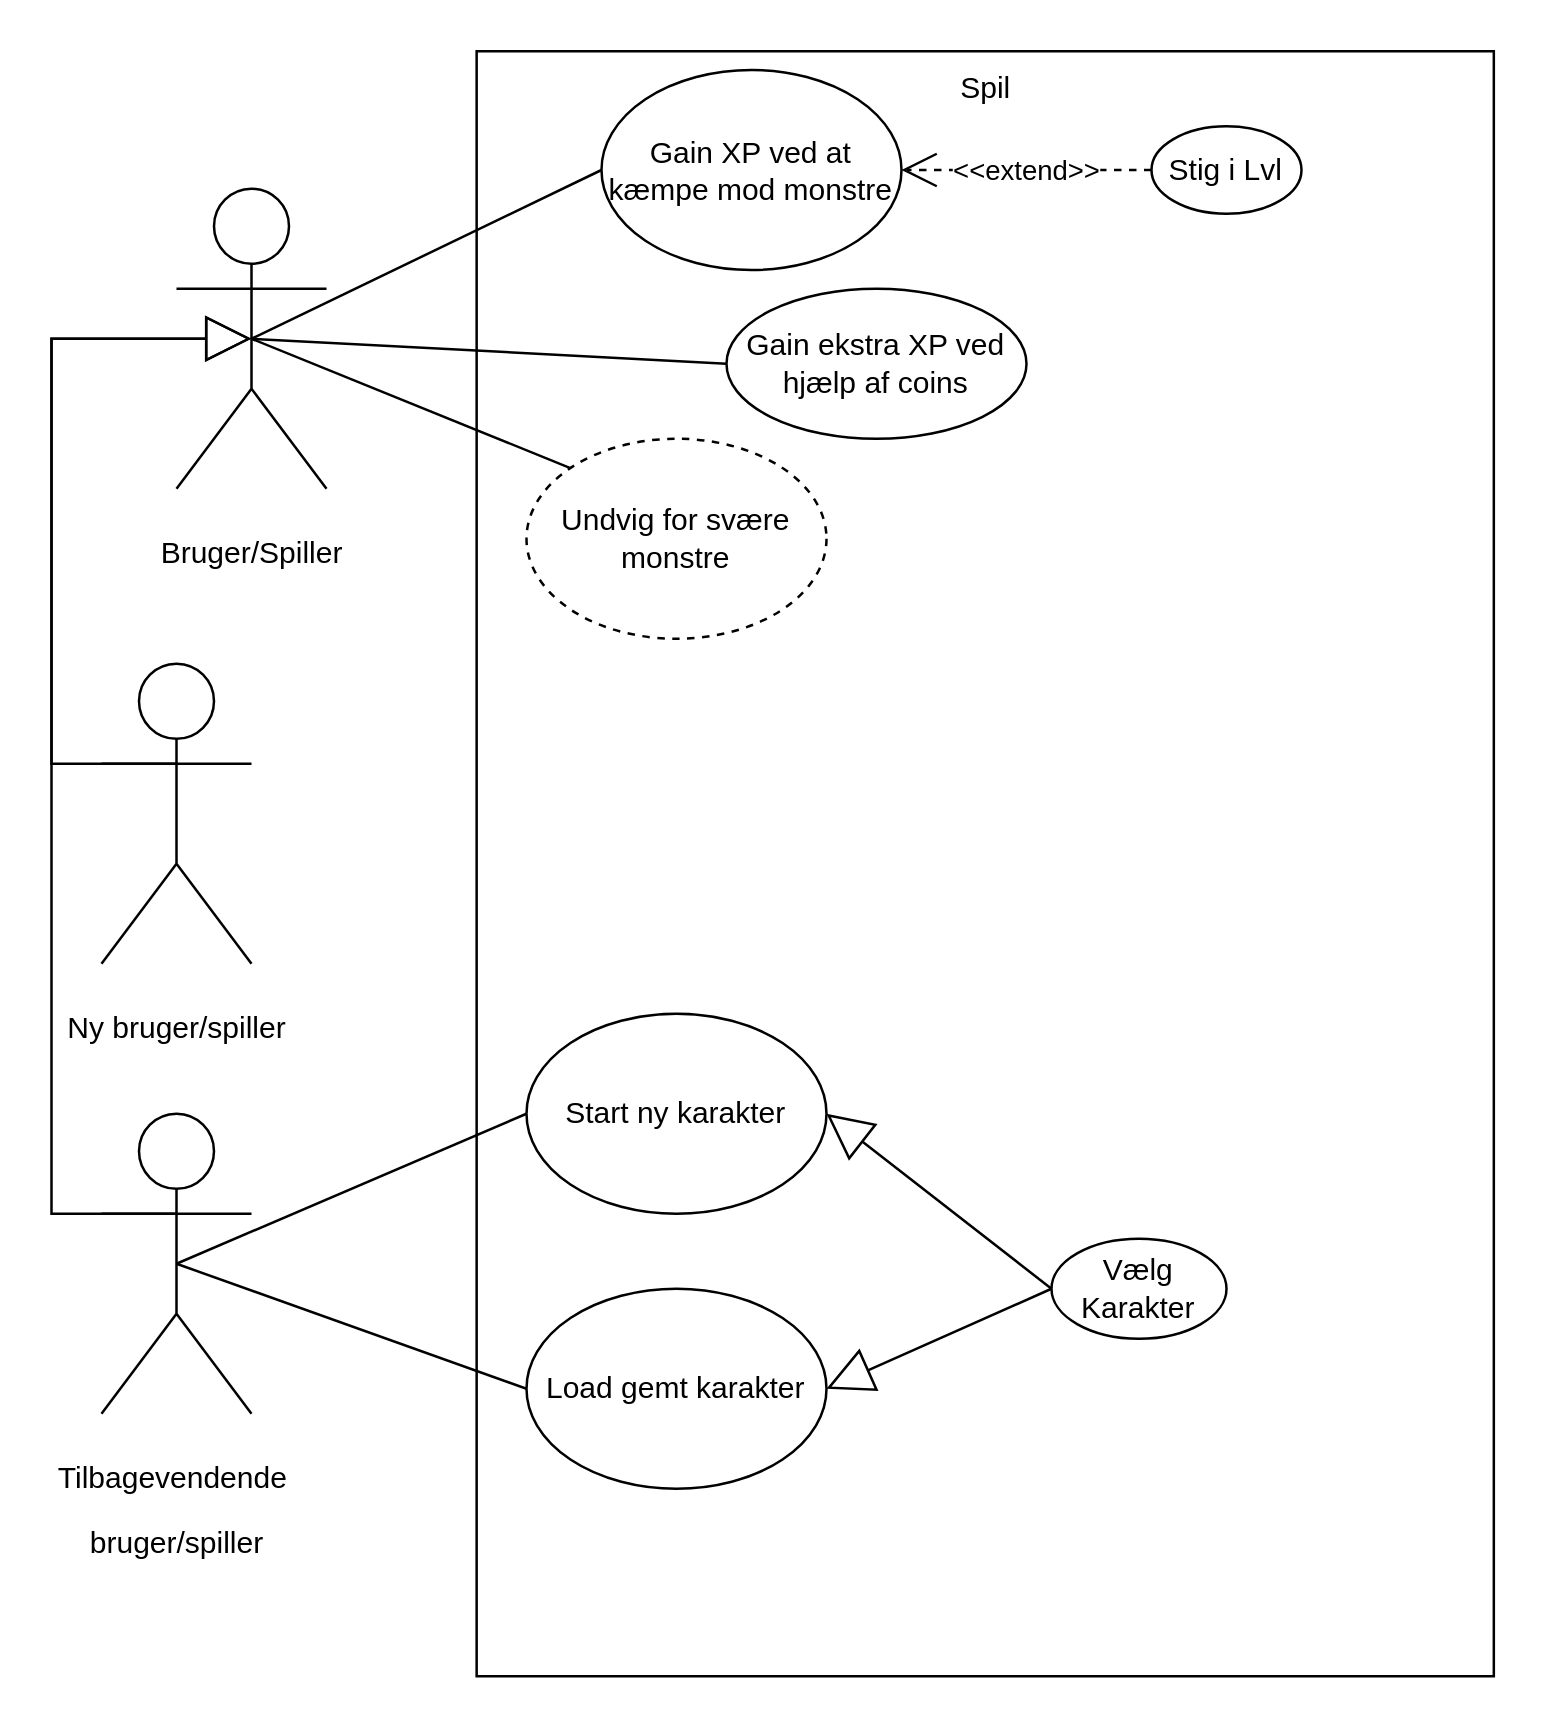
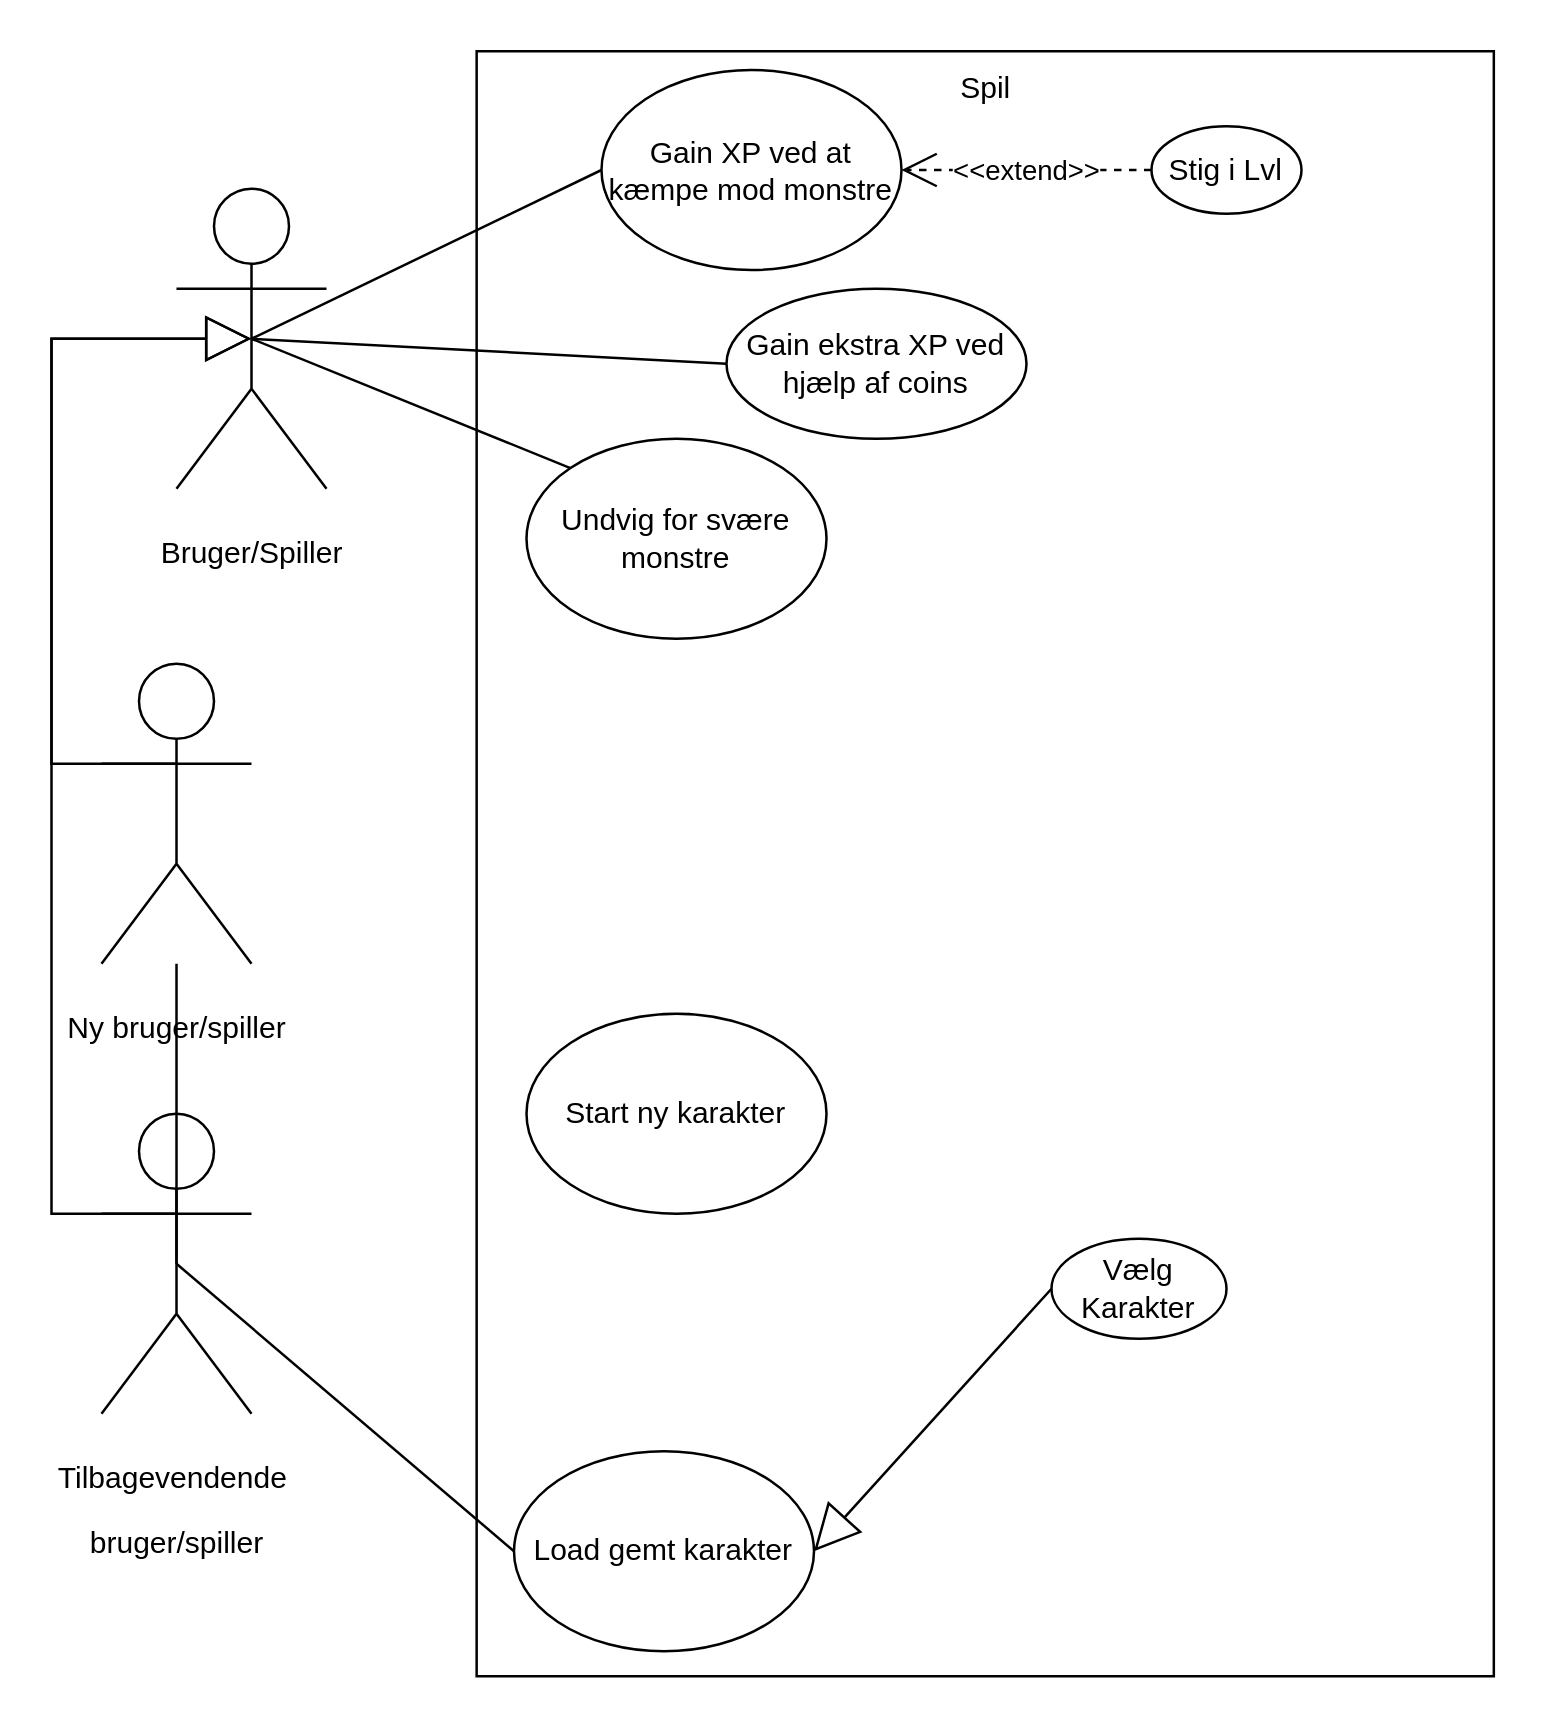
(676, 539) -> (676, 539)
(382, 1176) -> (176, 1076)
(955, 1214) -> none
(676, 1389) -> (664, 1551)
